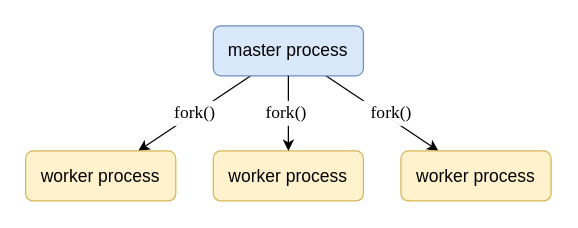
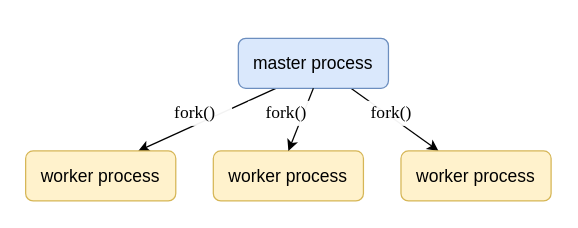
(288, 51) -> (313, 63)
